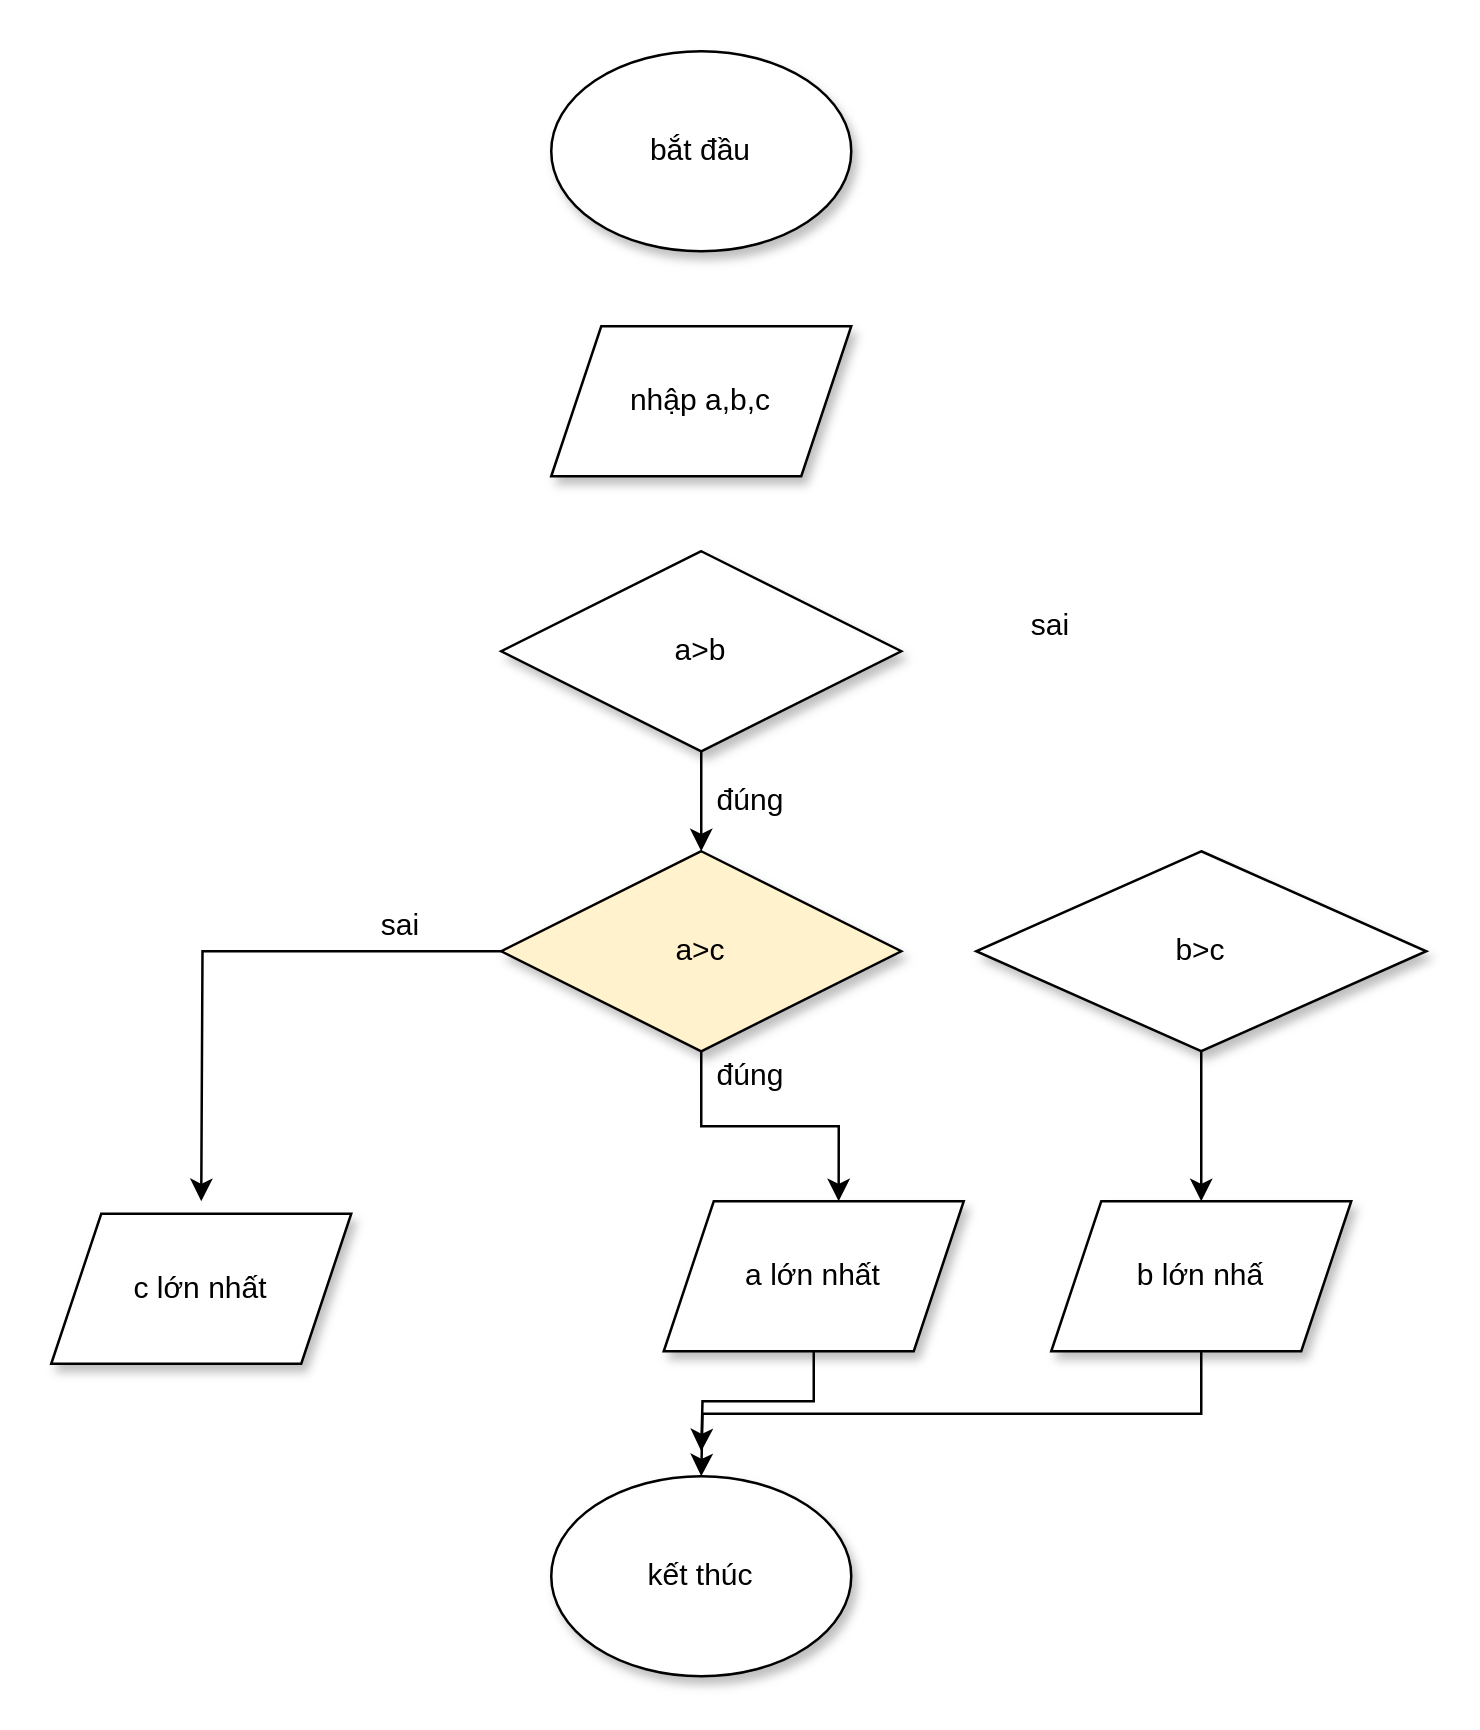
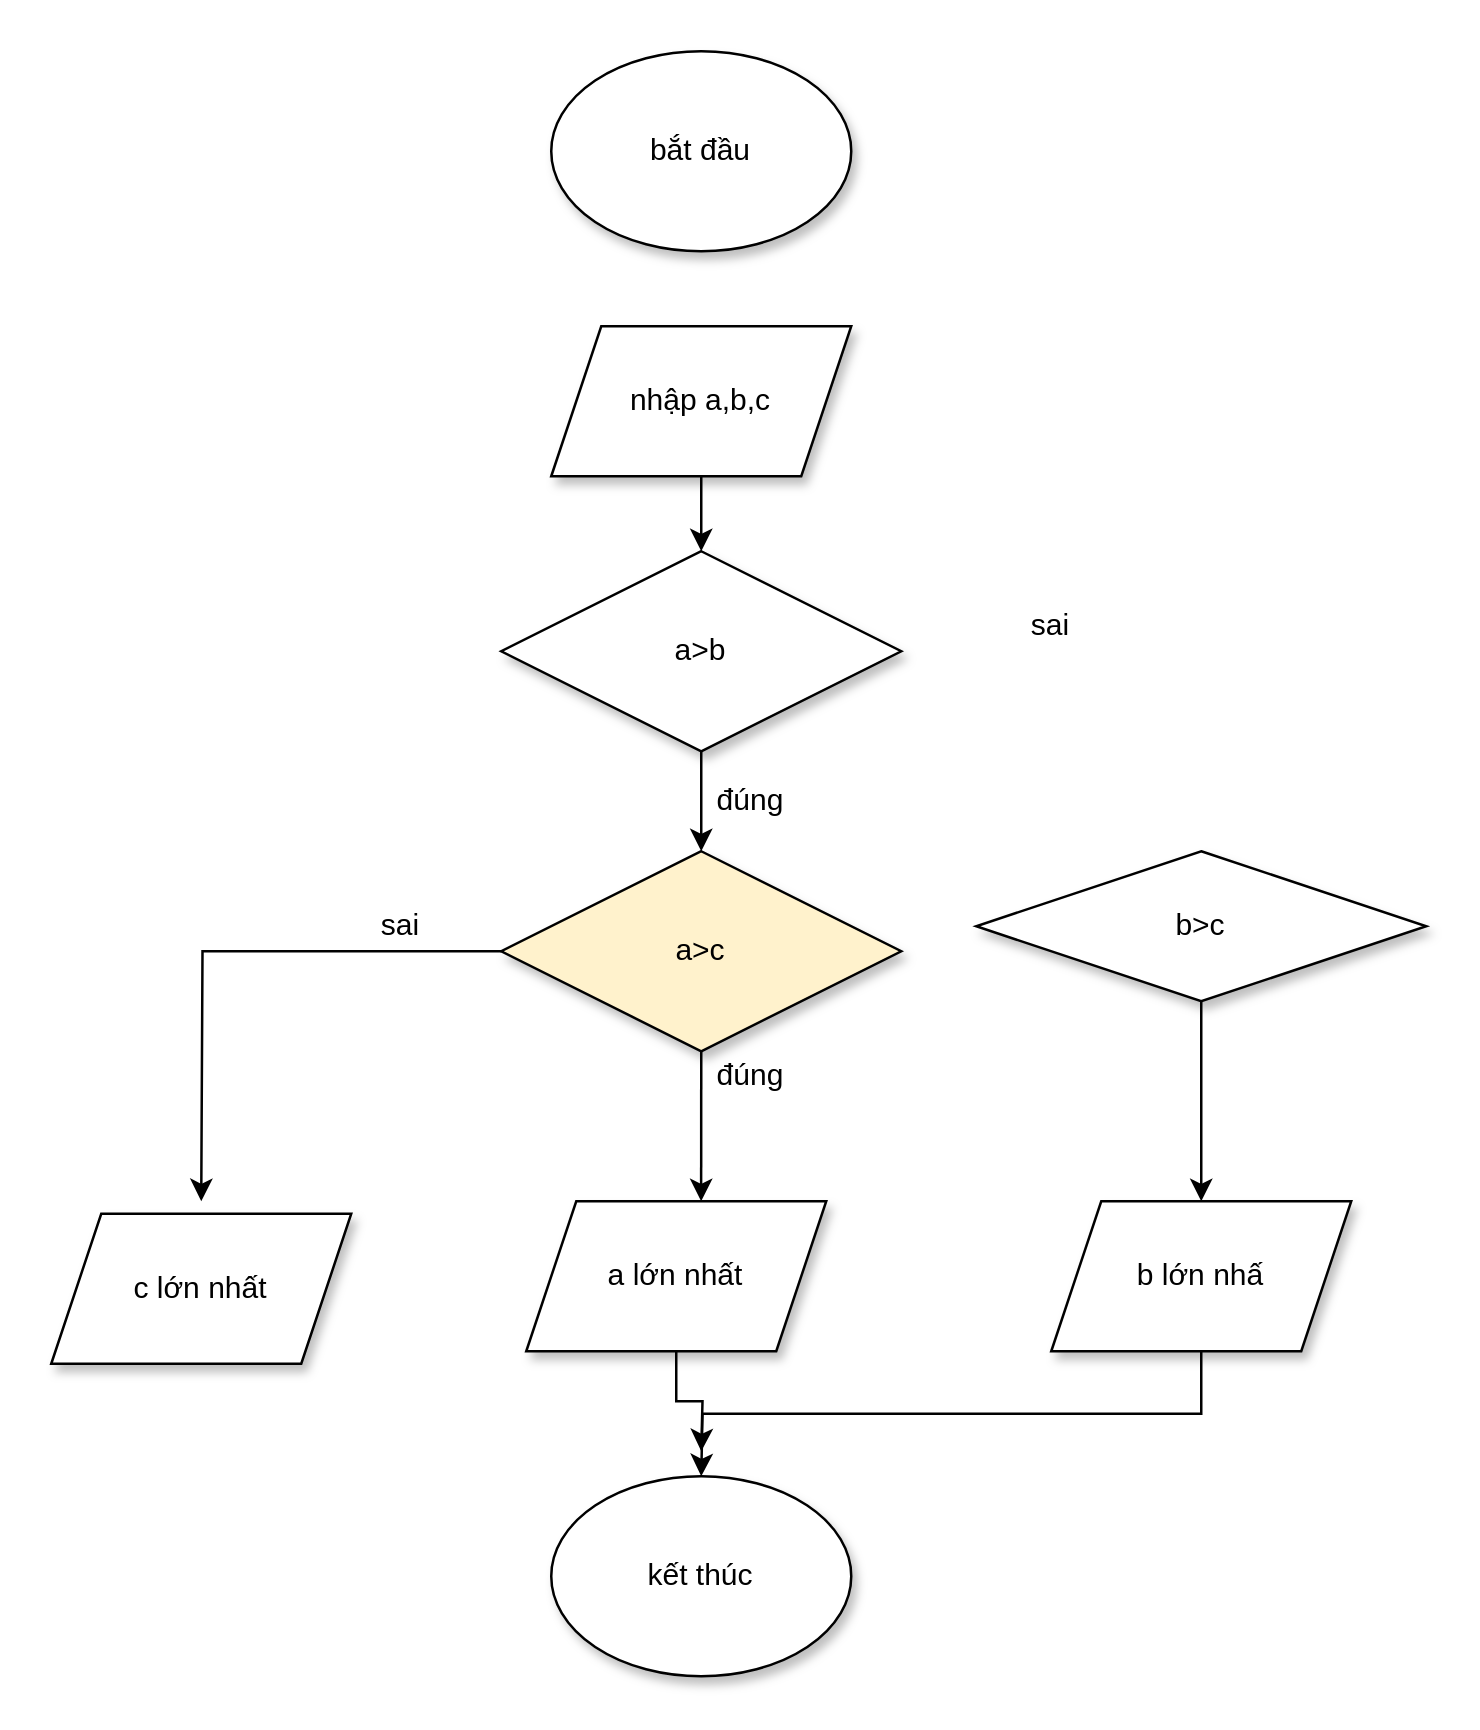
none -> (701, 522)
(1201, 951) -> (1201, 926)
(814, 1276) -> (676, 1276)
